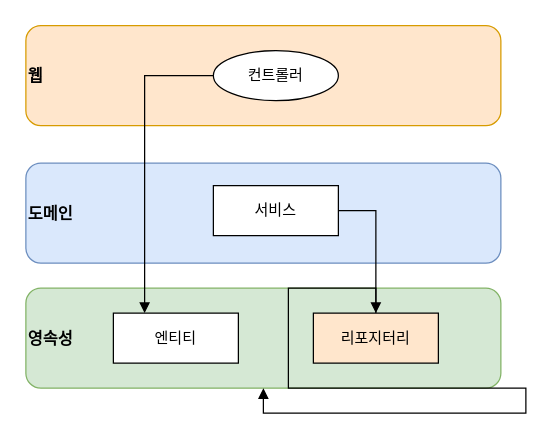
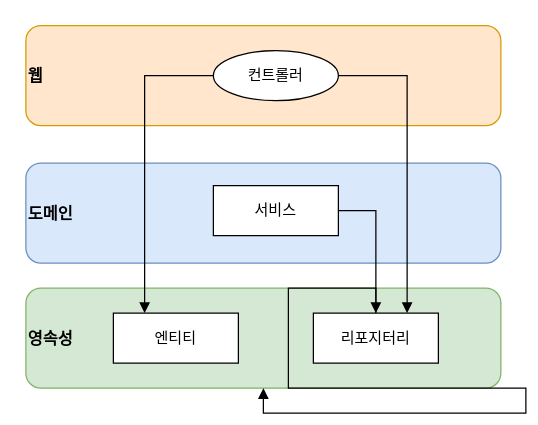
none -> (407, 155)
(376, 338) -> (376, 338)
